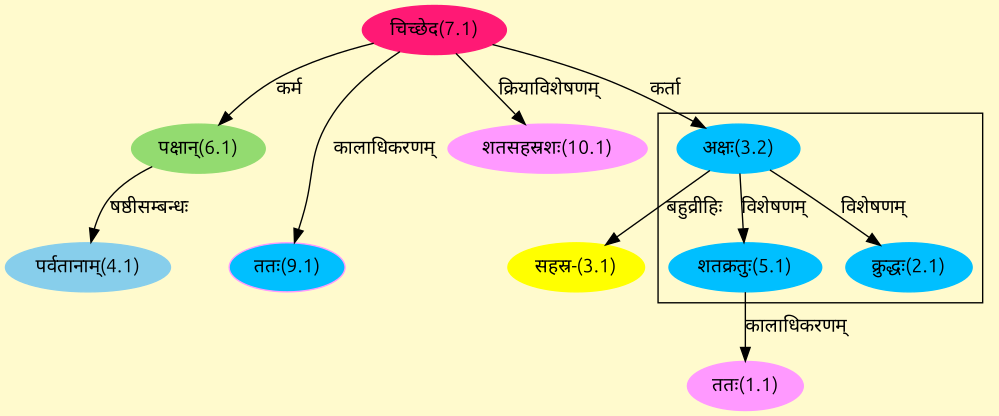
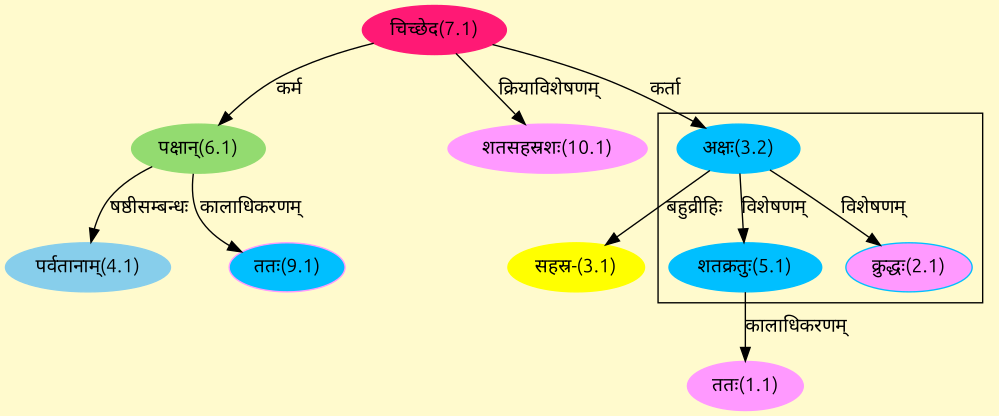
(325, 127) -> (199, 216)
(909, 267) -> (909, 267)
